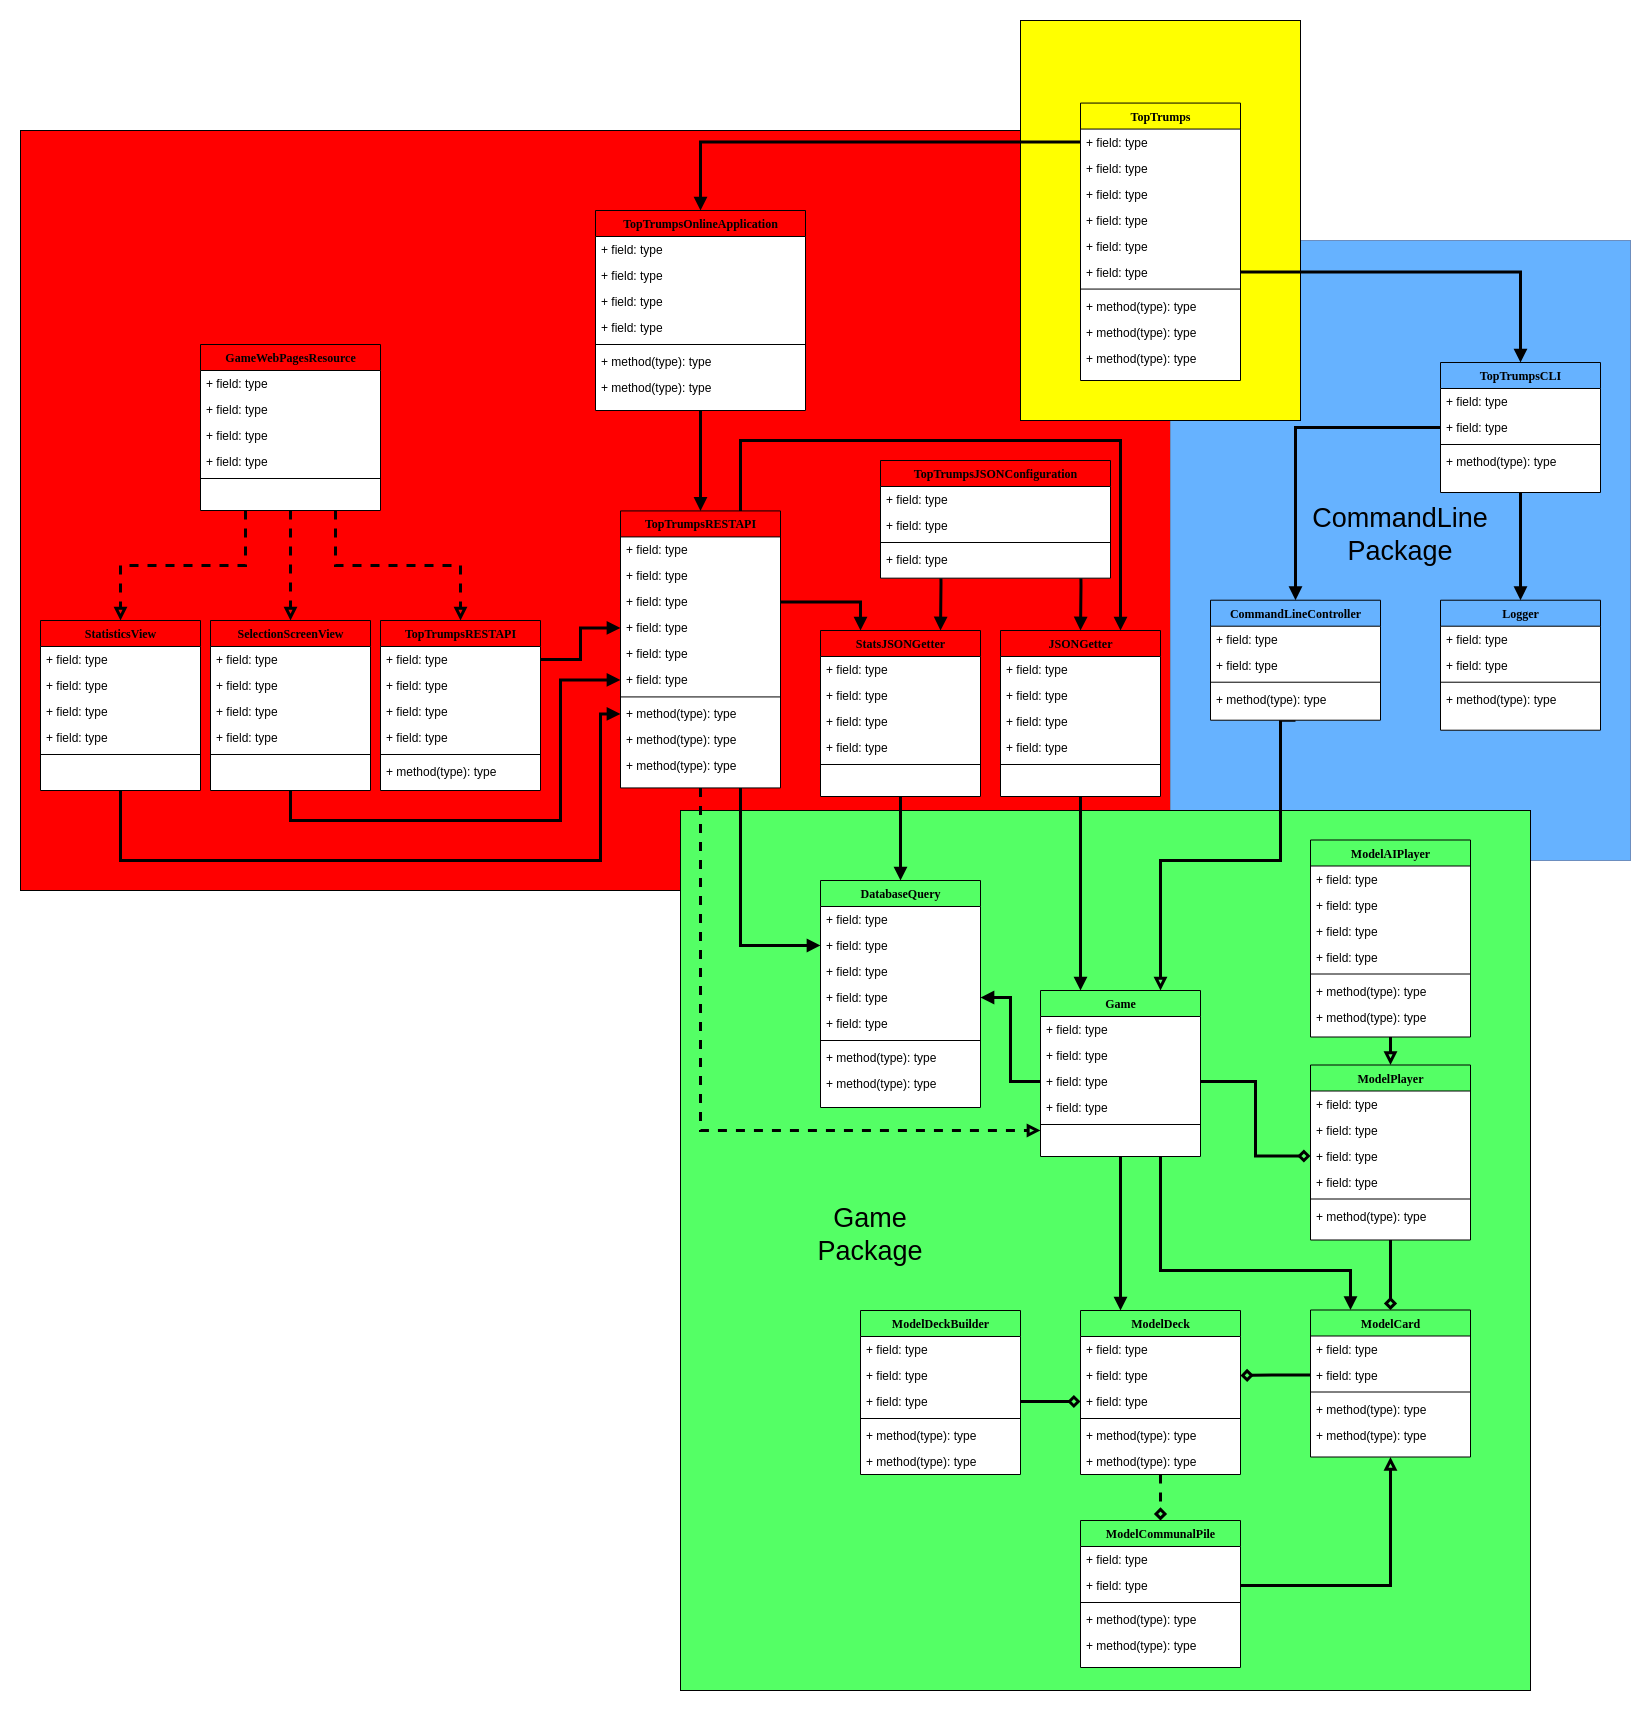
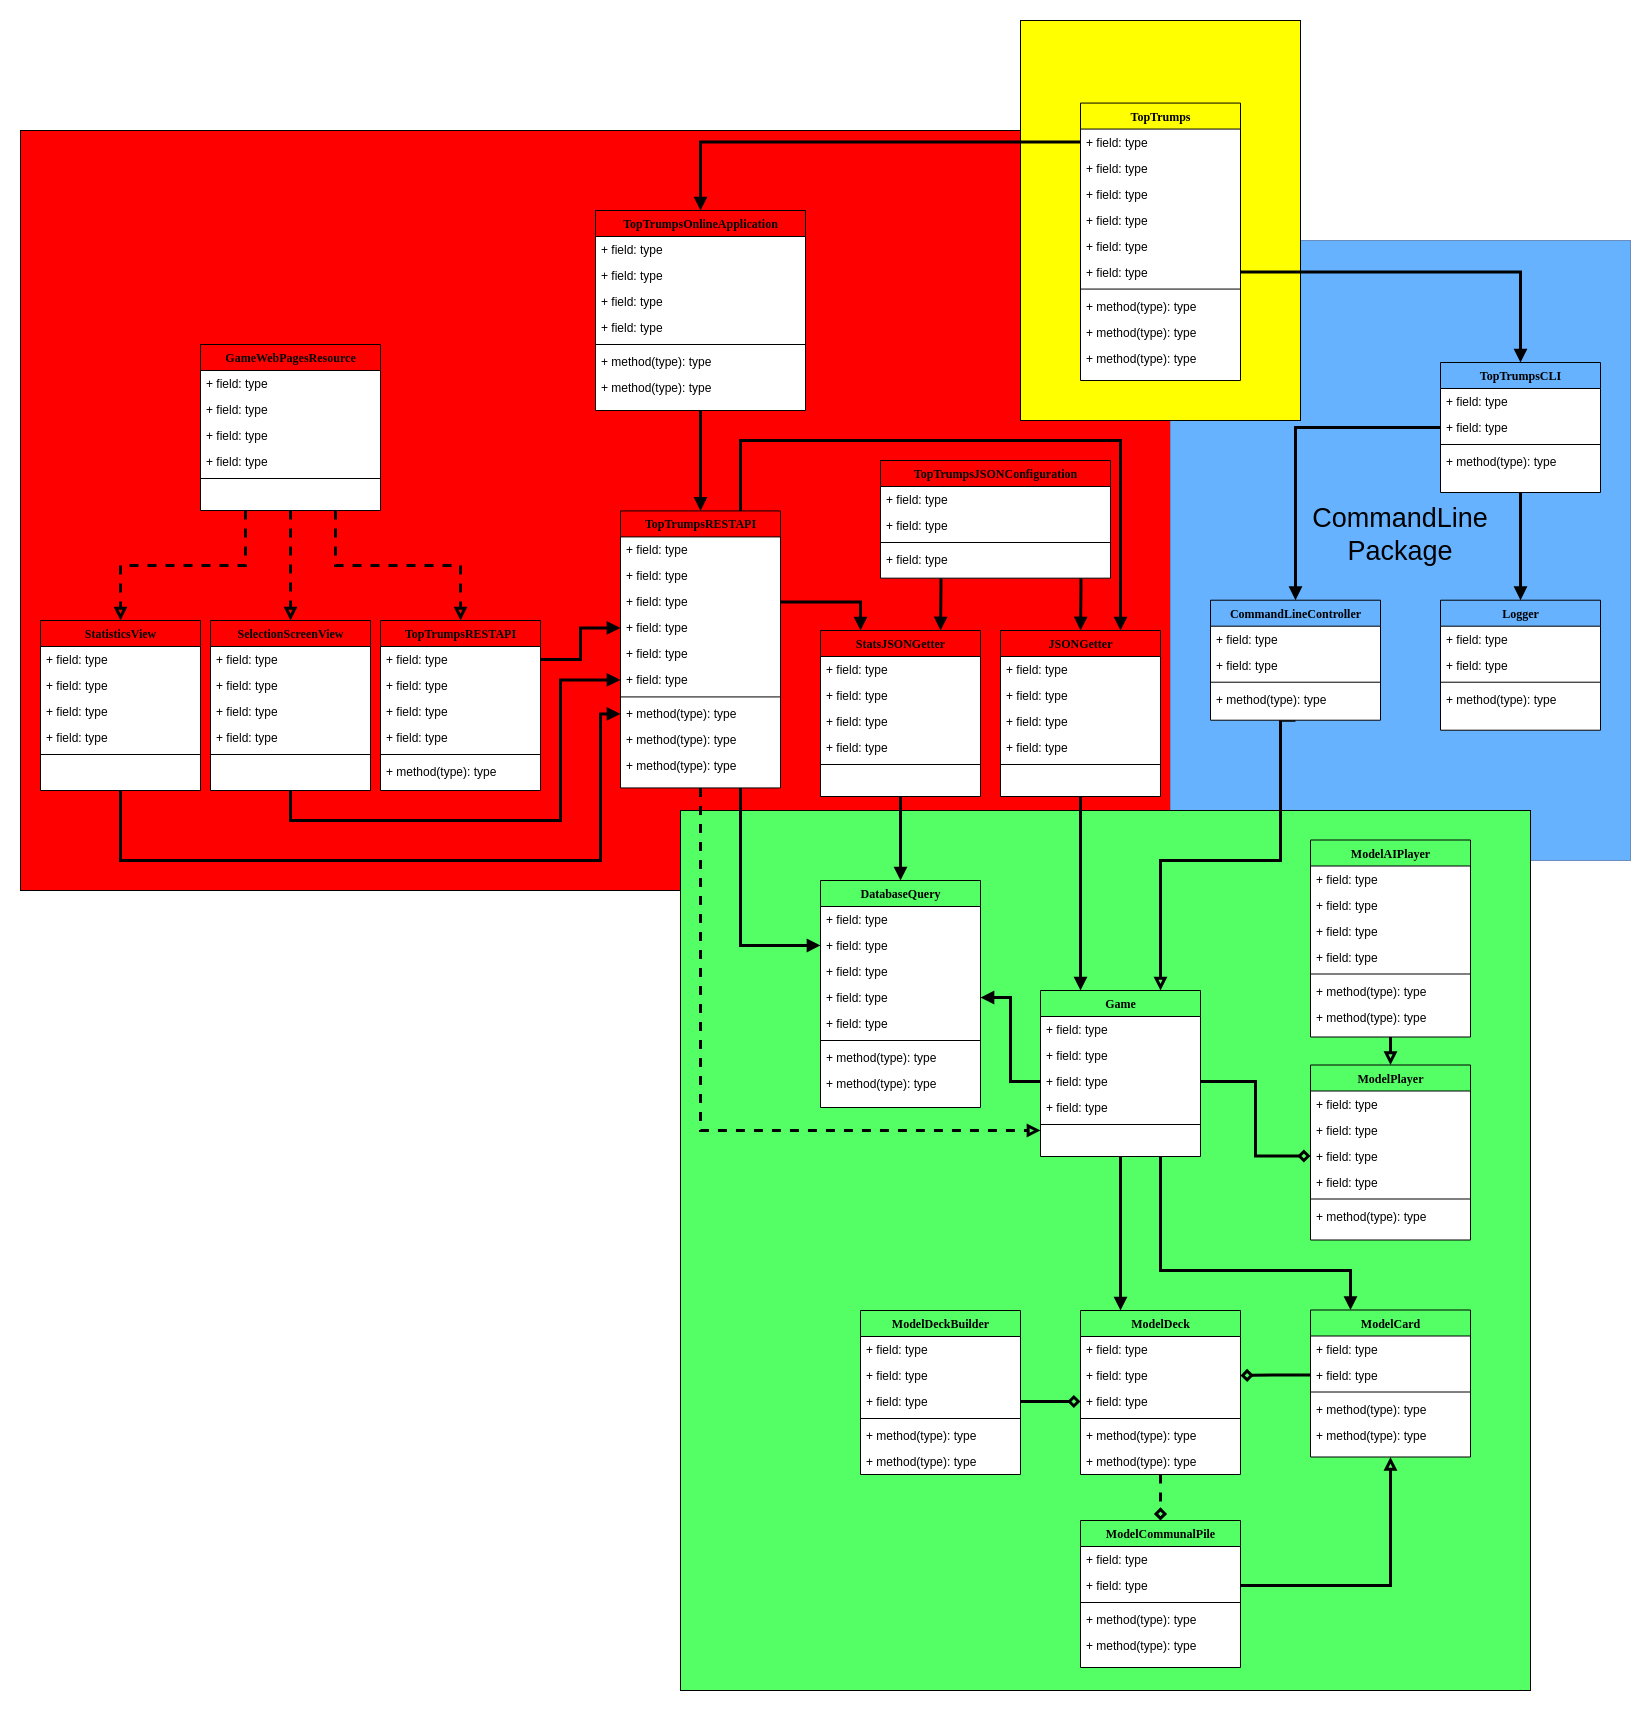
(871, 1235) -> none
(1391, 1269) -> none
